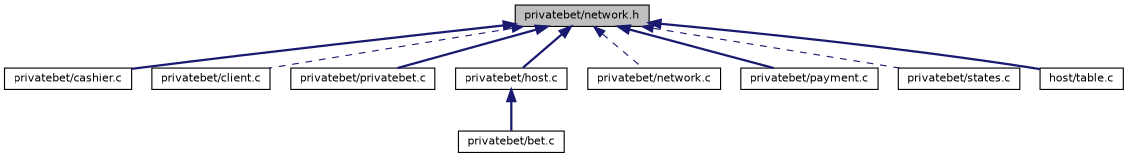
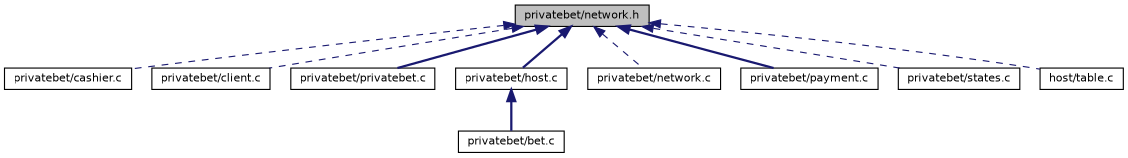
(851, 44) -> (851, 44)
(318, 46) -> (318, 46)
